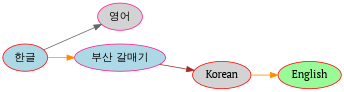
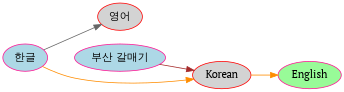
(120, 17) -> (120, 17)
(25, 58) -> (25, 58)
(57, 58) -> (113, 83)
(310, 75) -> (310, 75)
